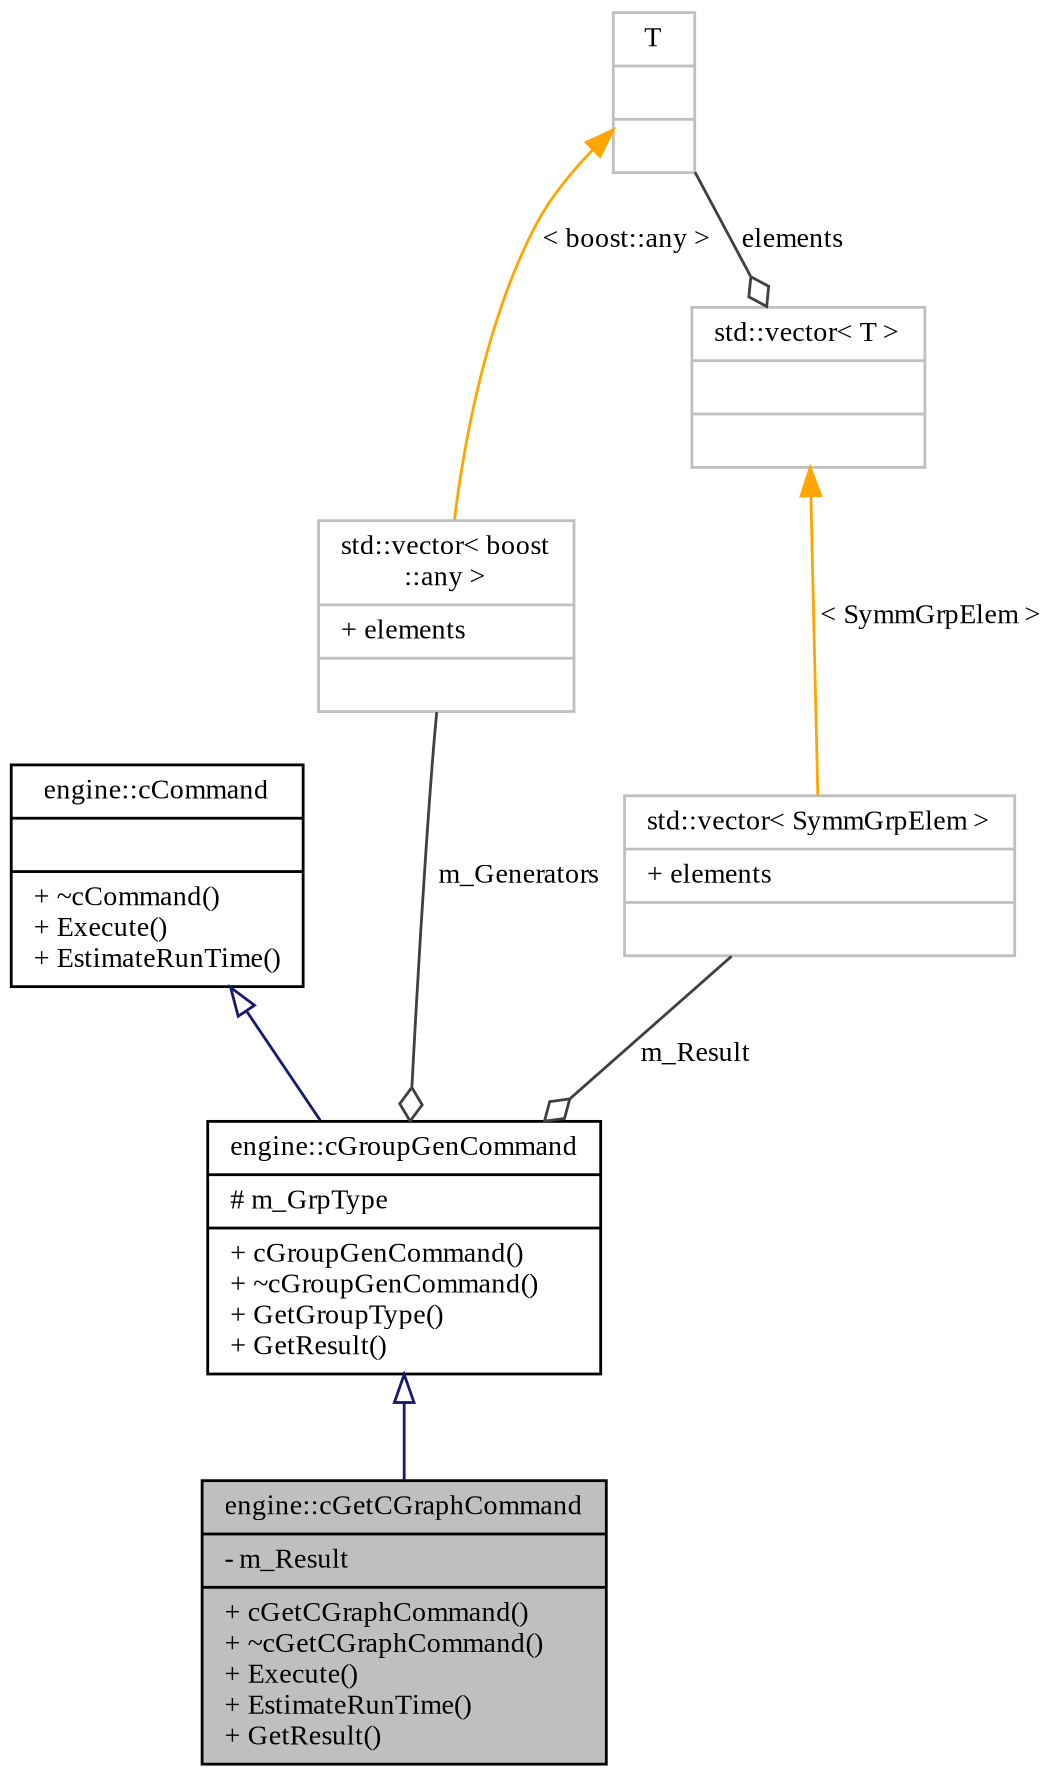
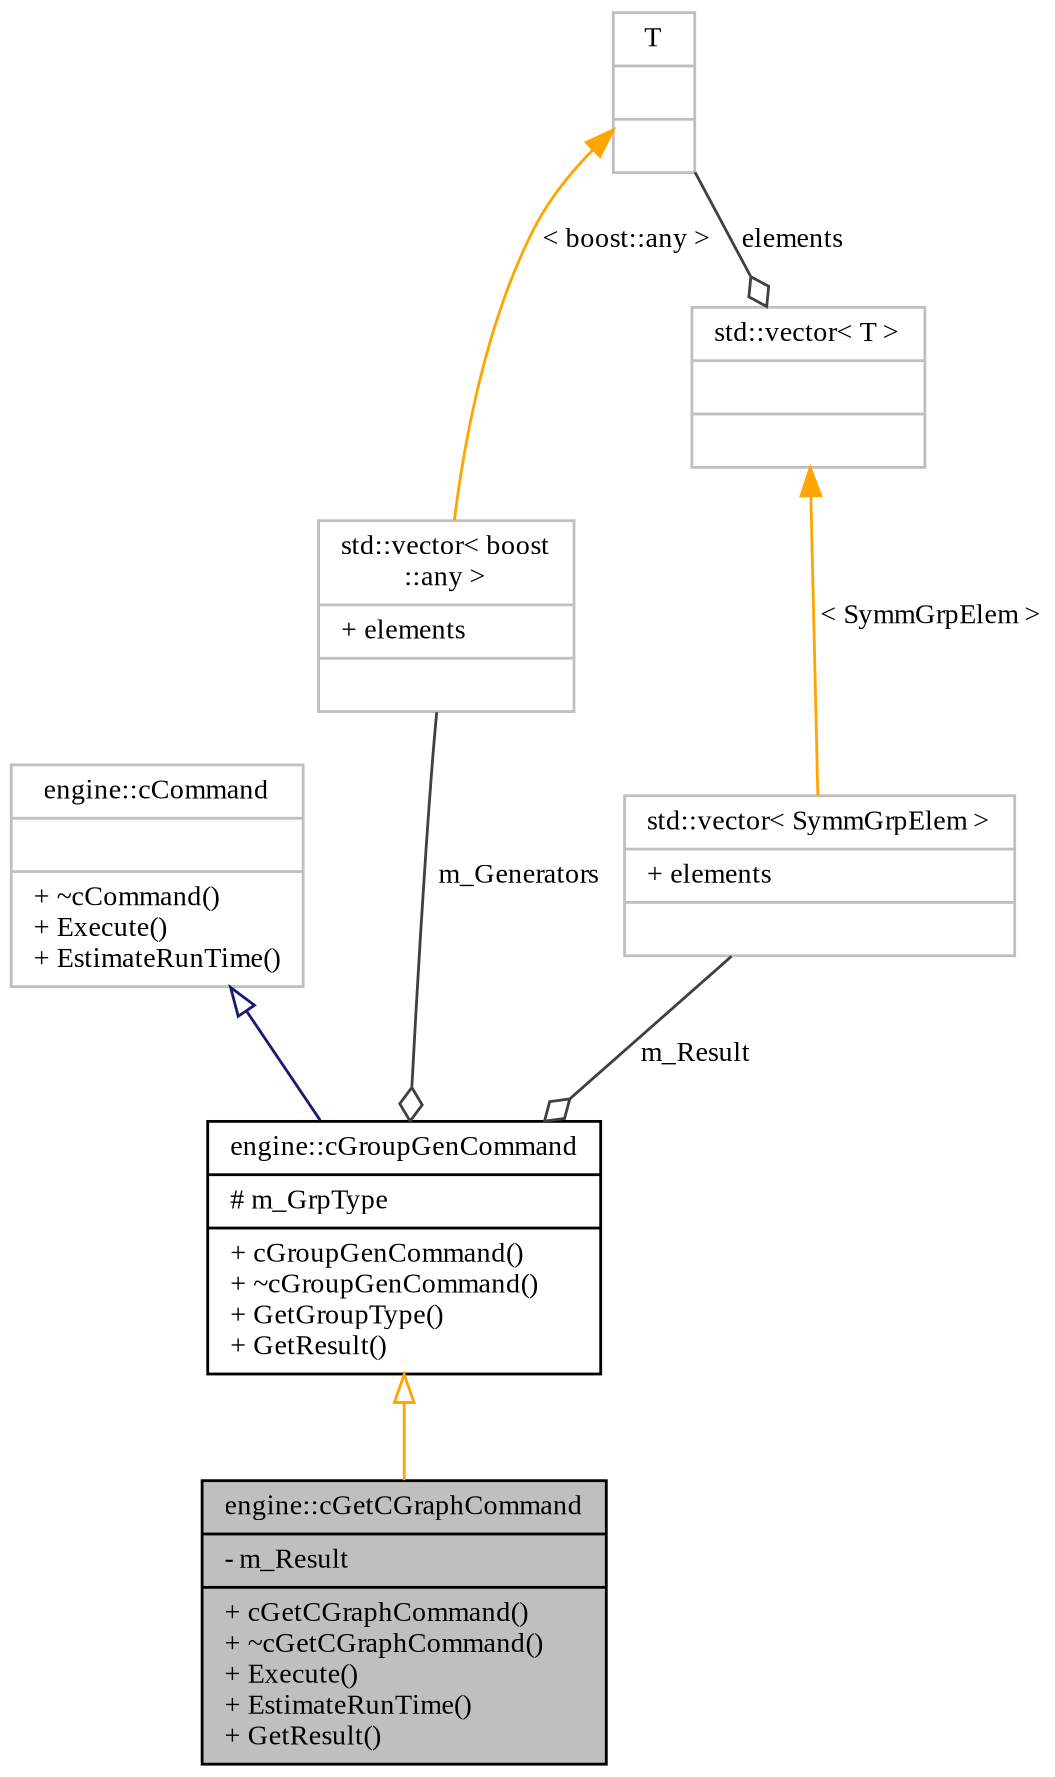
(157, 876) -> (157, 876)
(404, 1441) -> (404, 1441)
